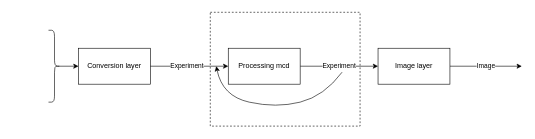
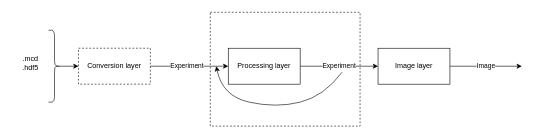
none -> (30, 63)
(114, 66) -> (114, 66)
(264, 66) -> (264, 66)
